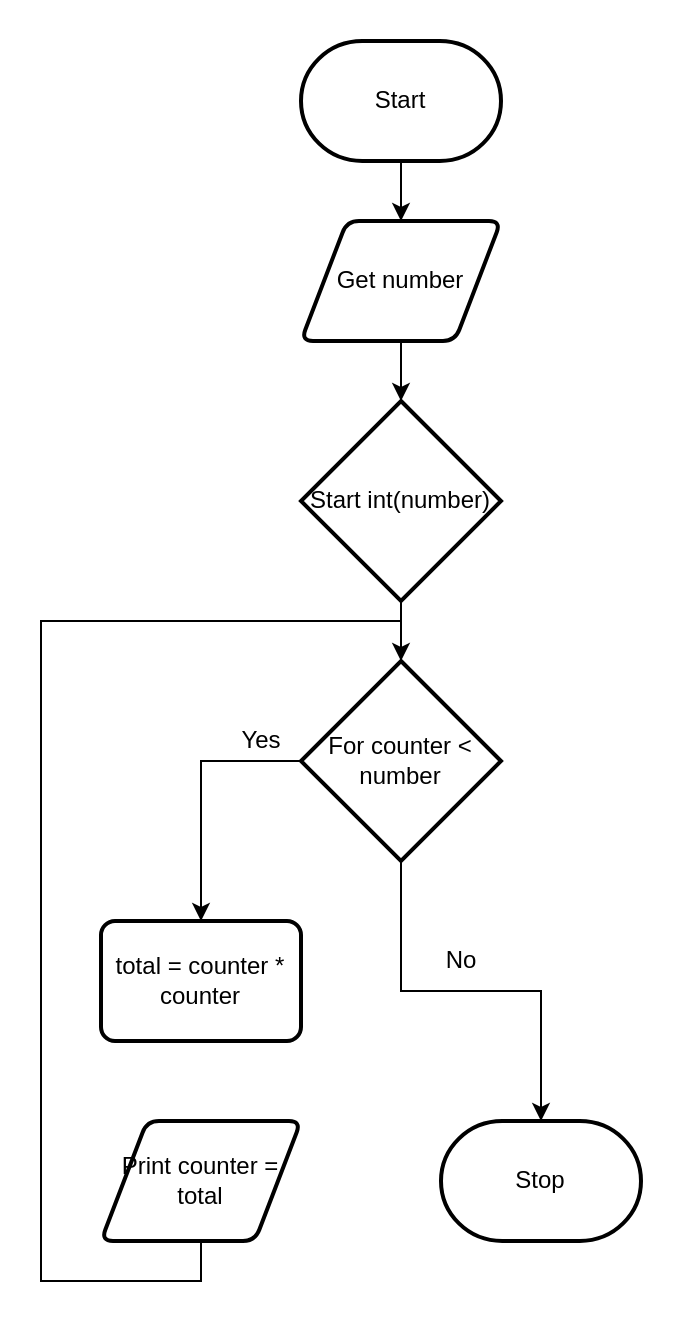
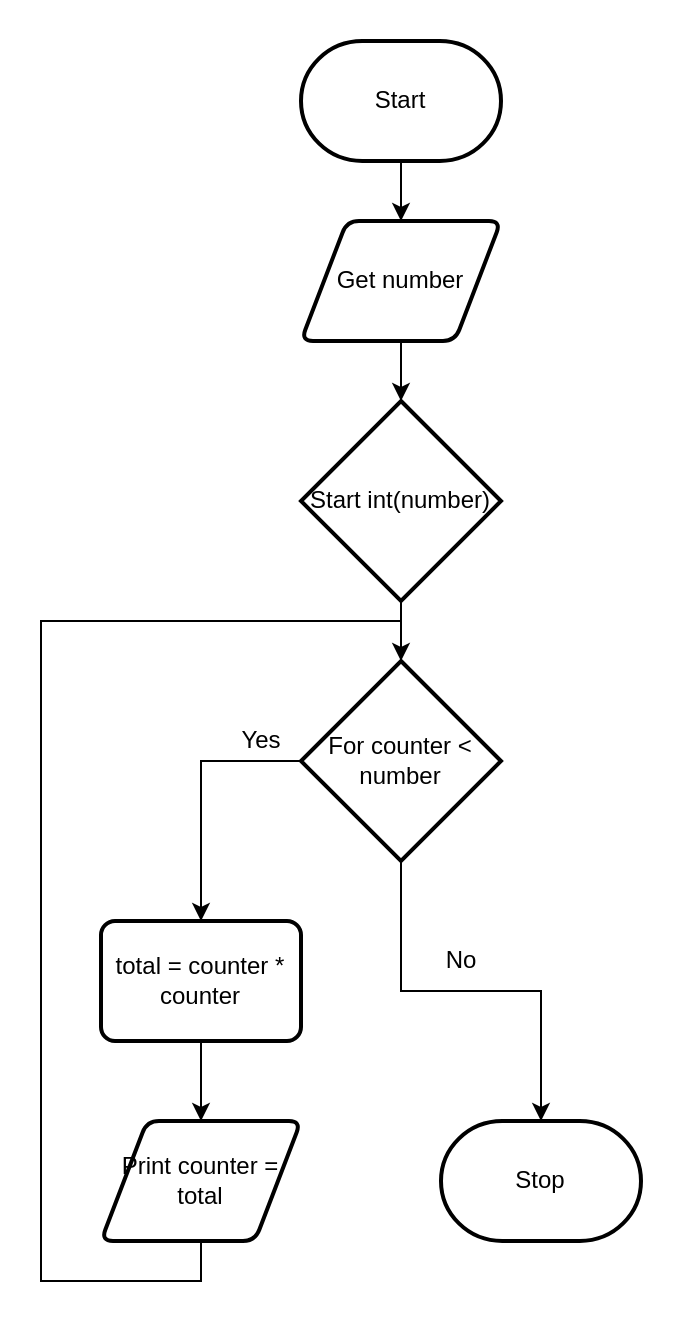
none -> (201, 1074)
